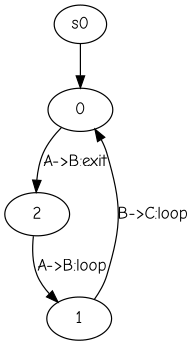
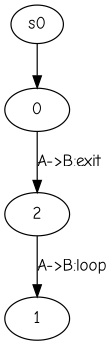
(118, 220) -> none
